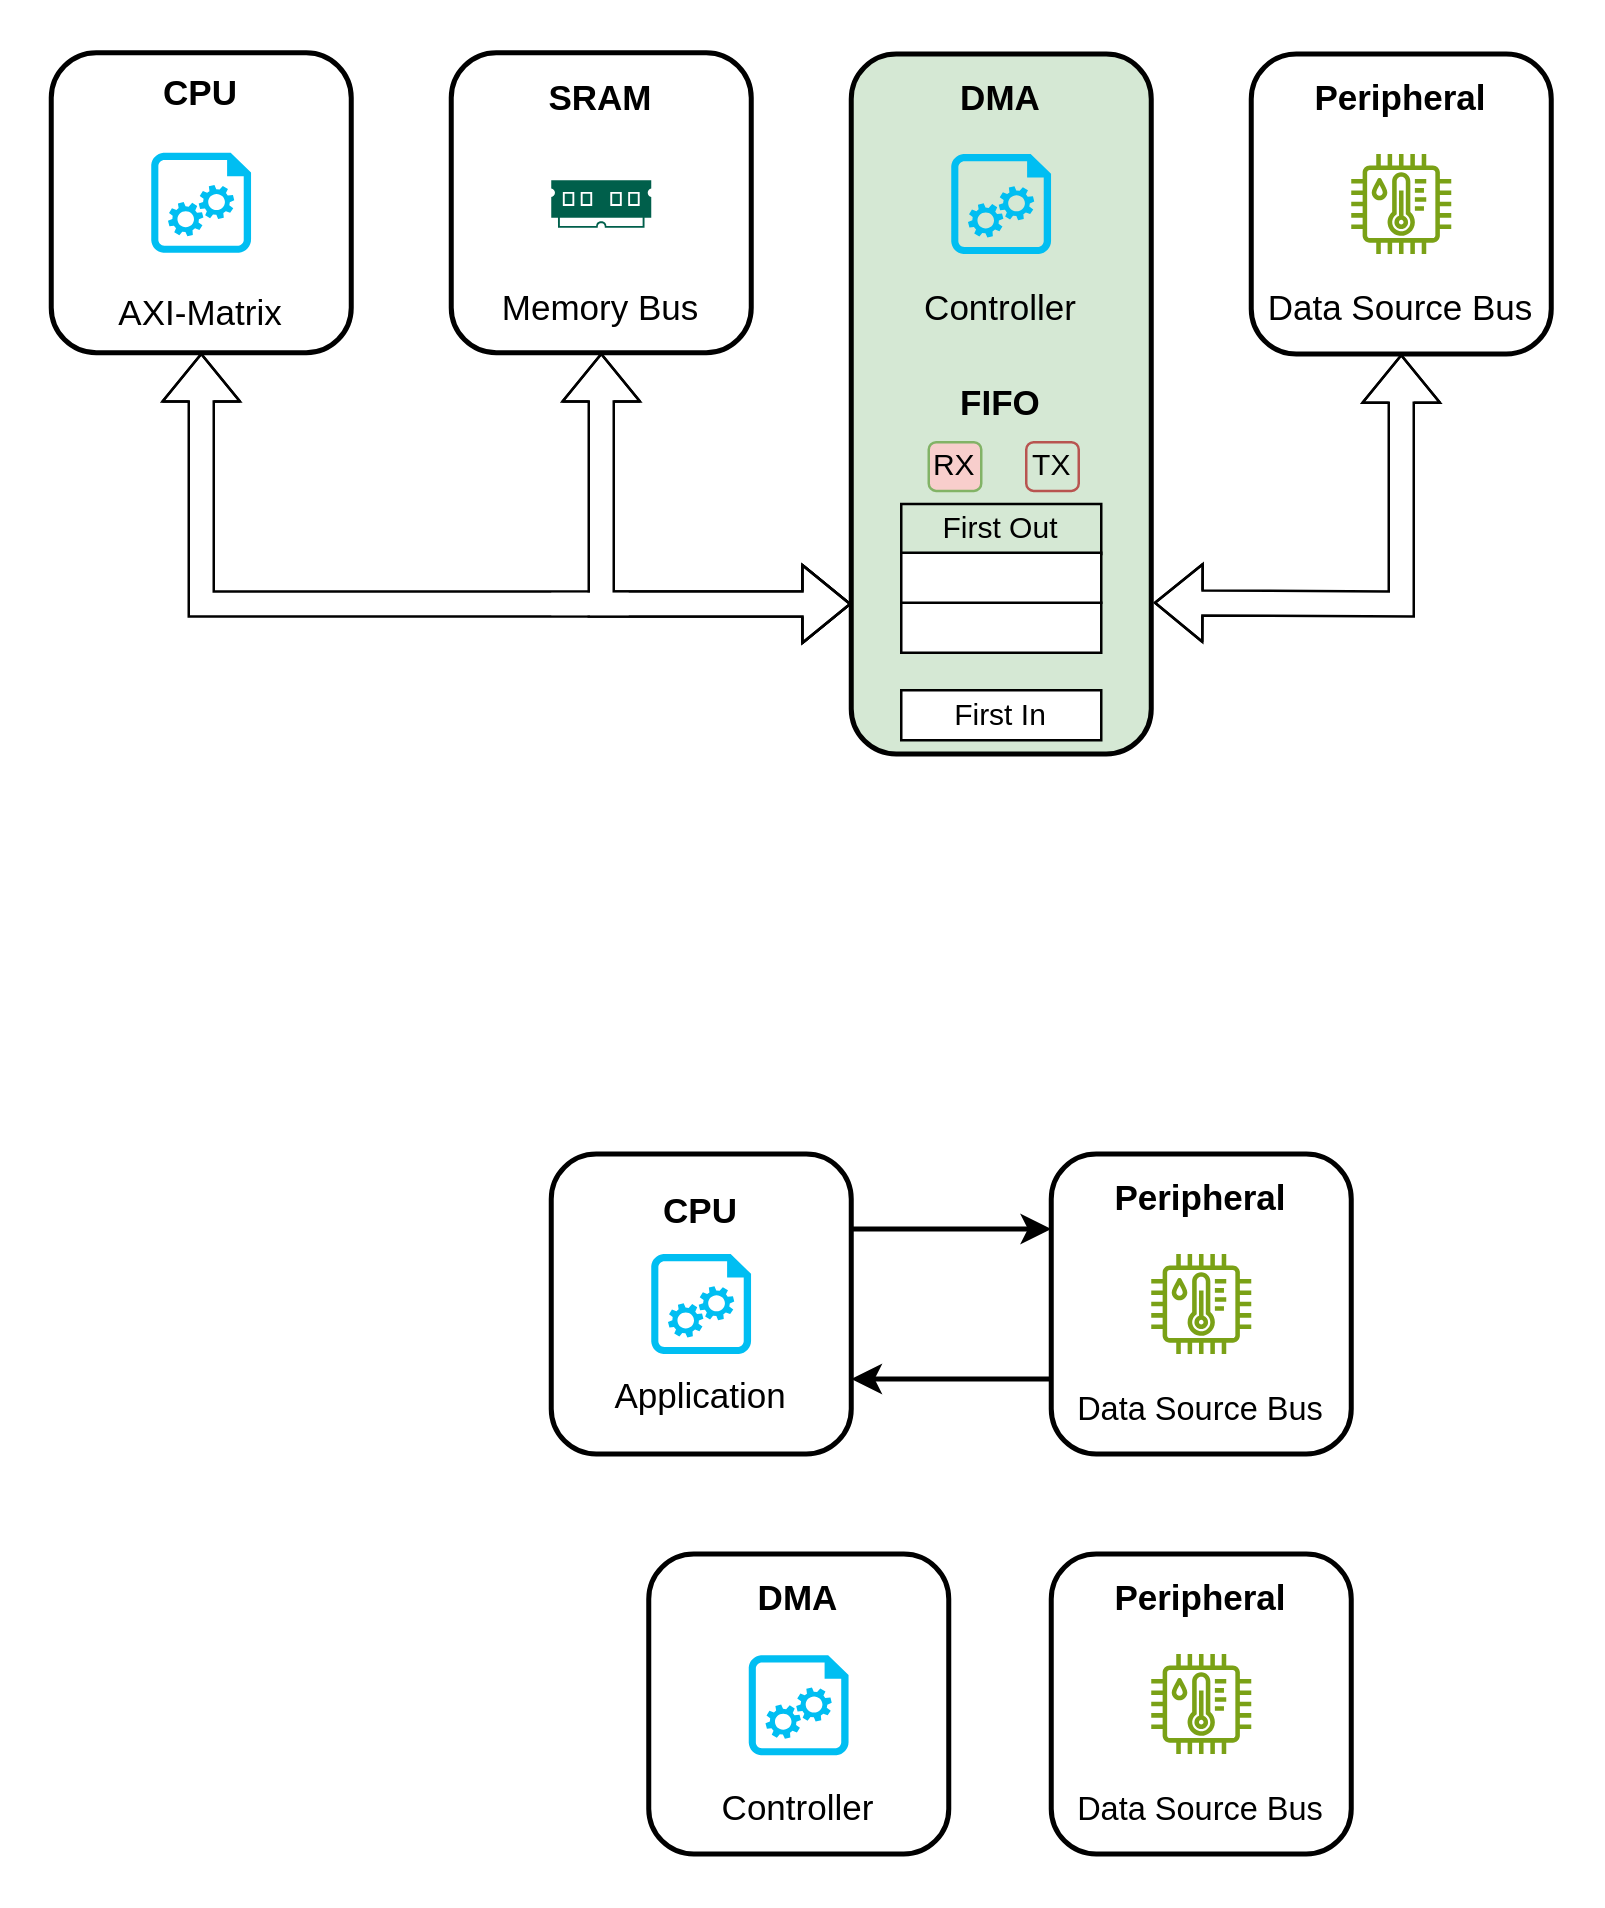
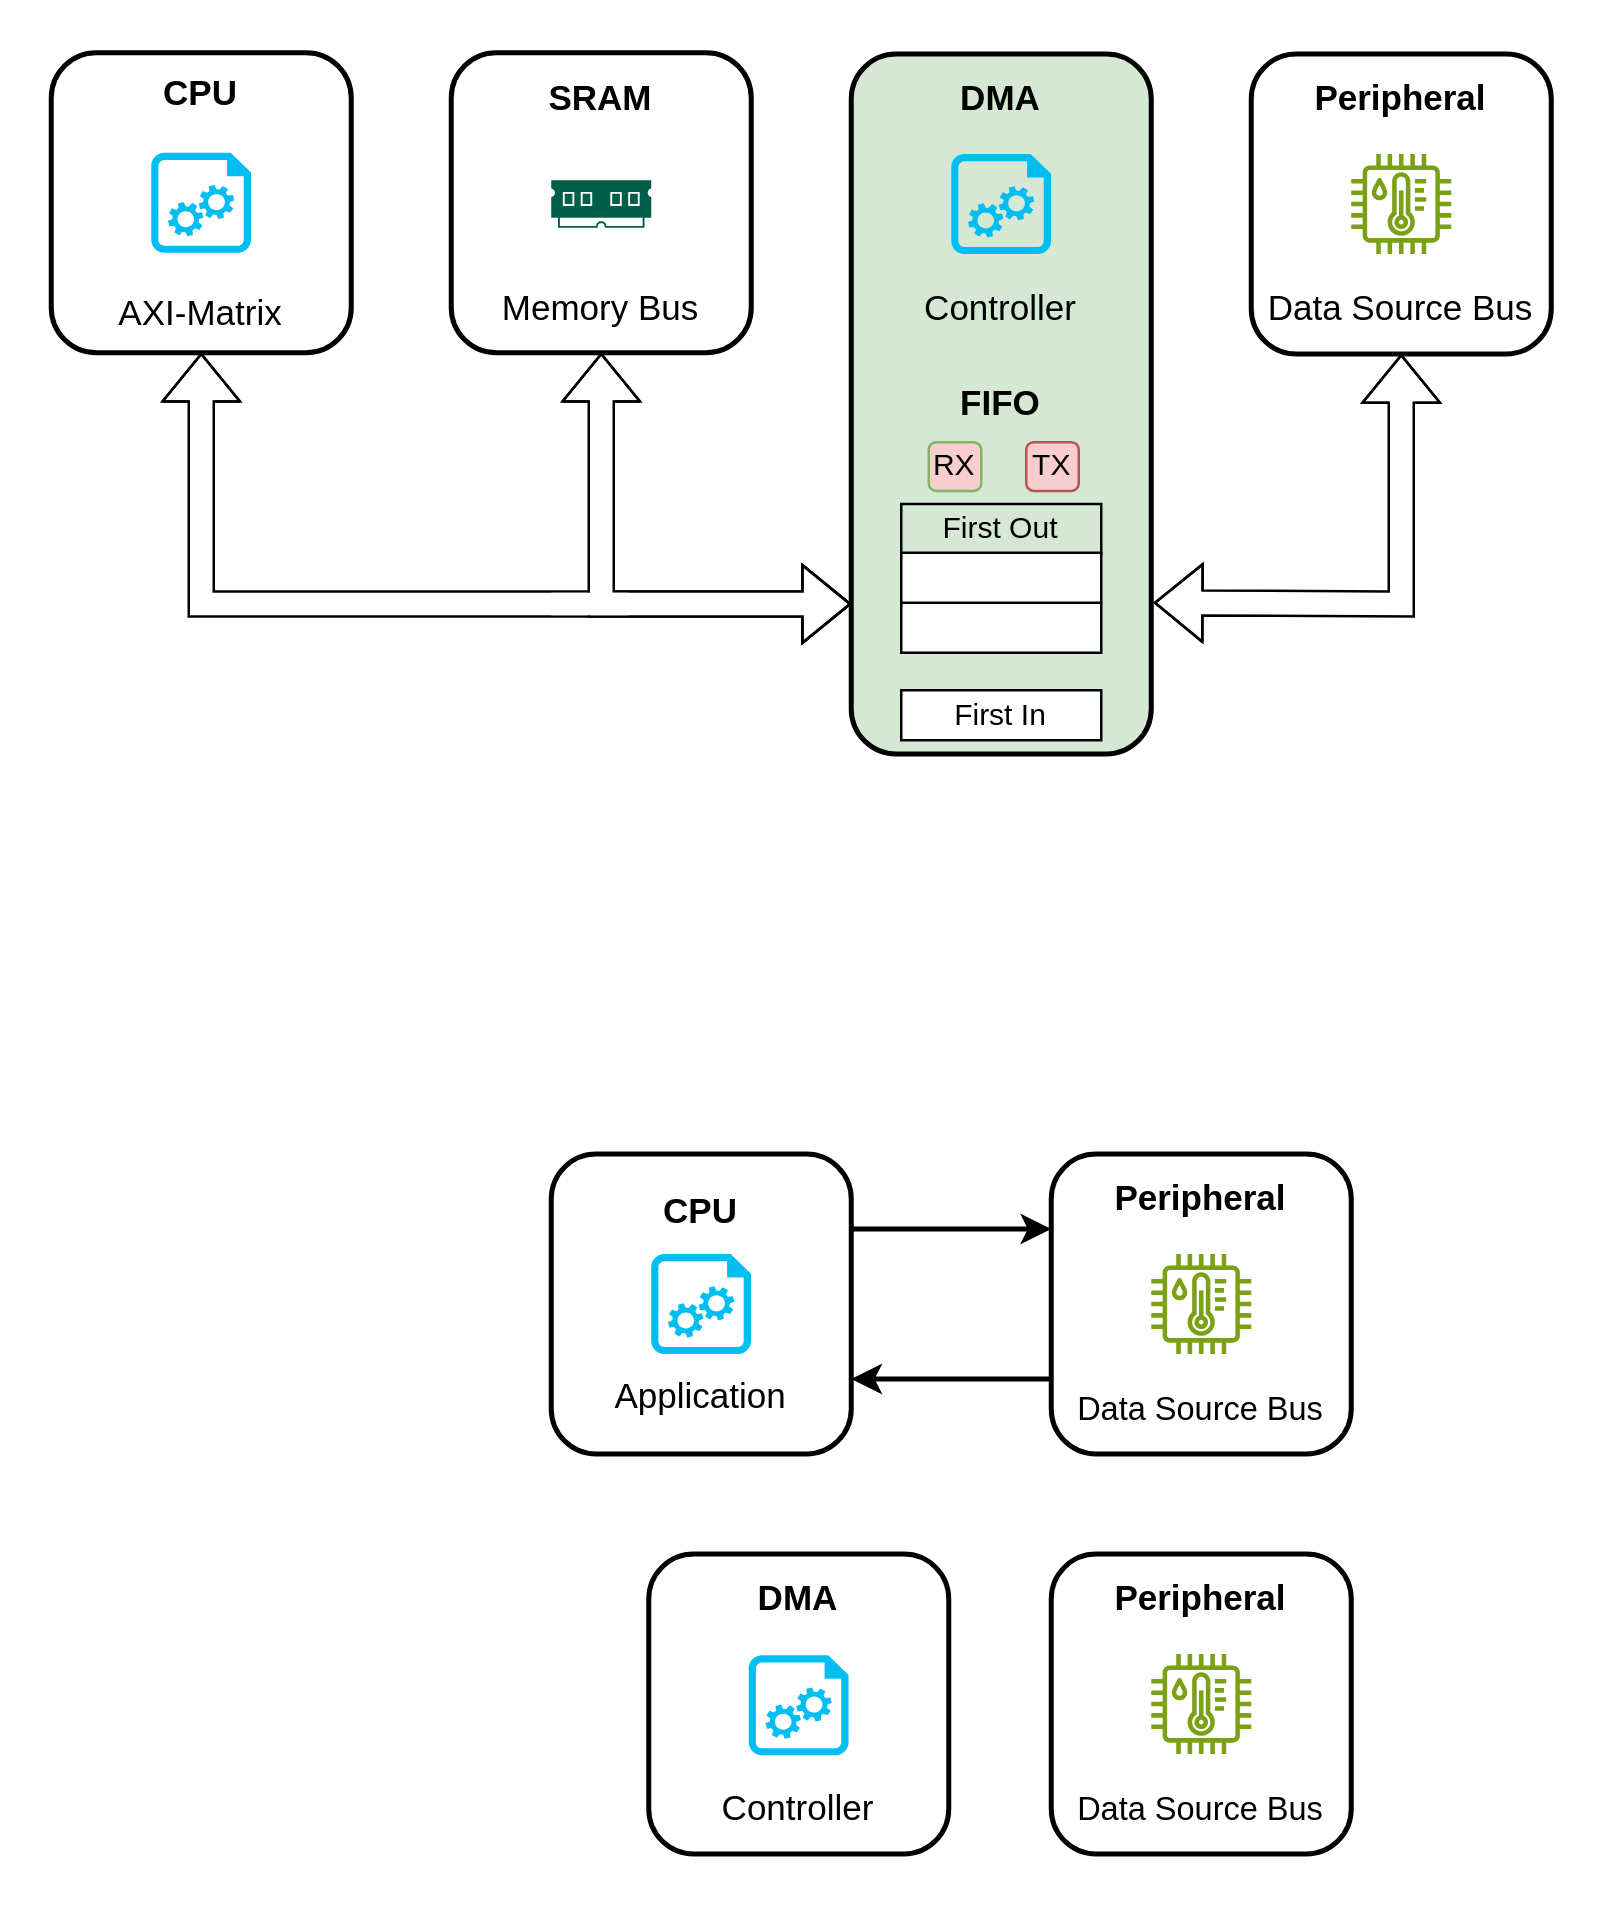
(1053, 466) -> (1053, 466)
